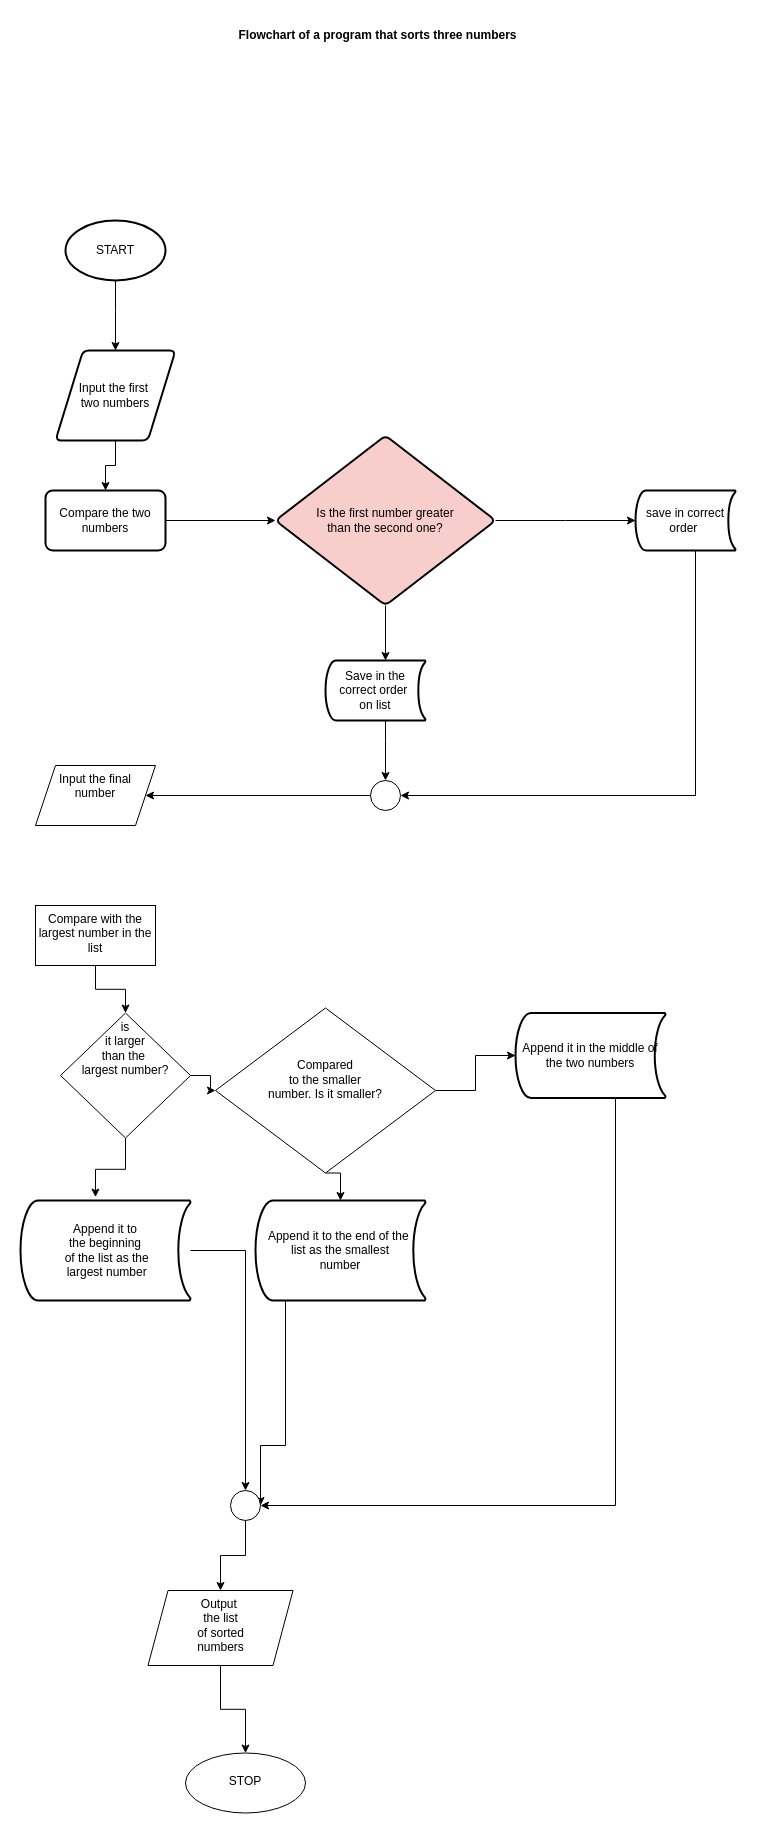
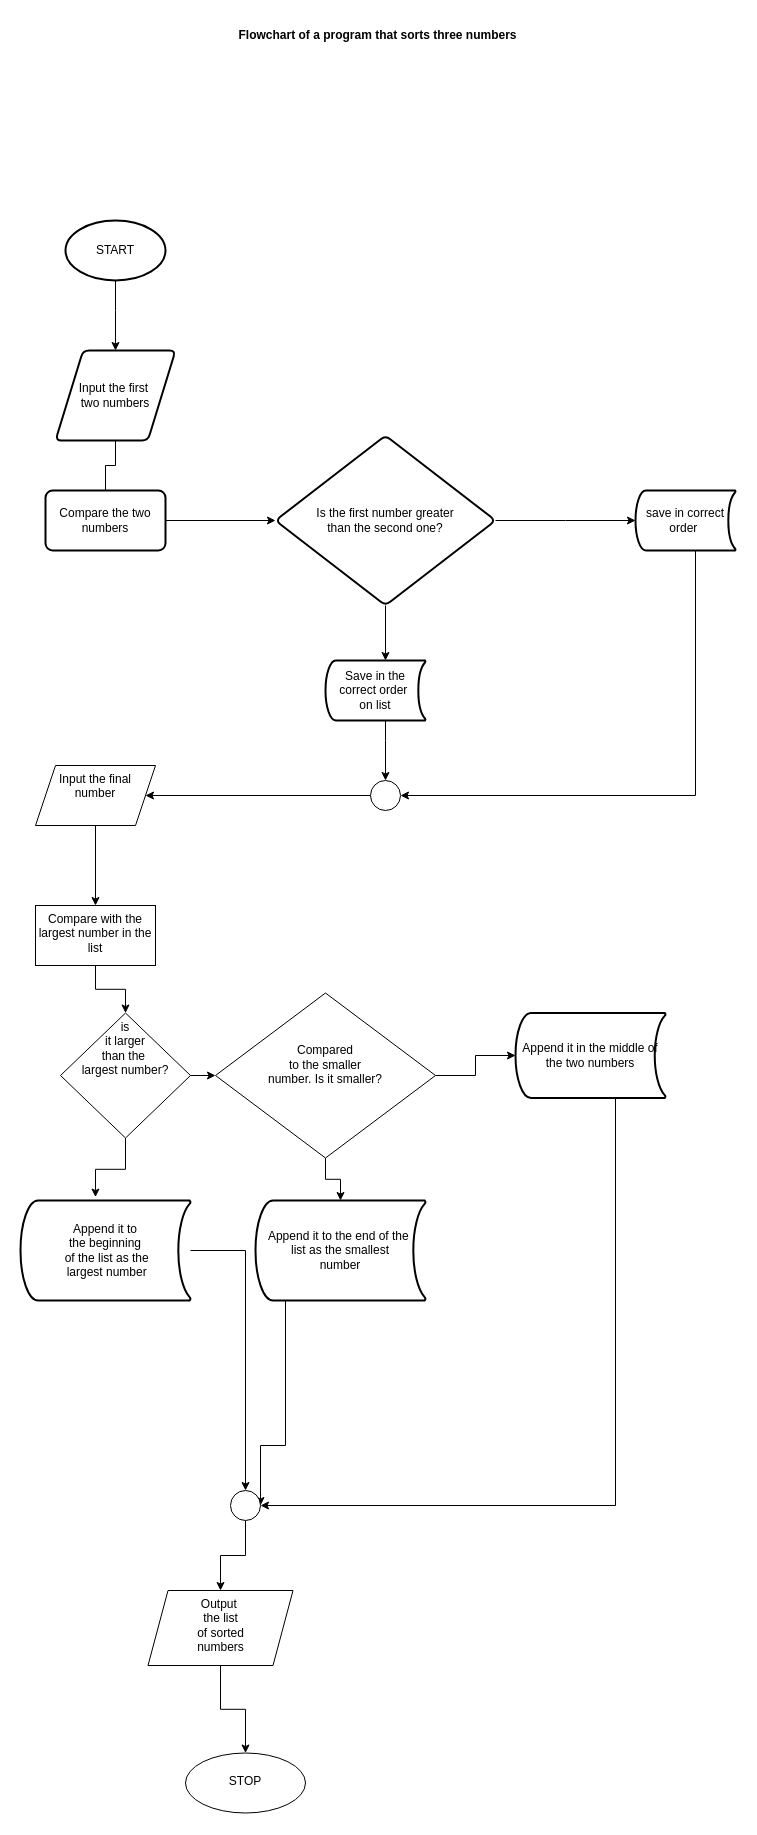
(106, 482) -> (106, 484)
(386, 521) -> (386, 521)
none -> (96, 862)
(326, 1091) -> (326, 1076)
